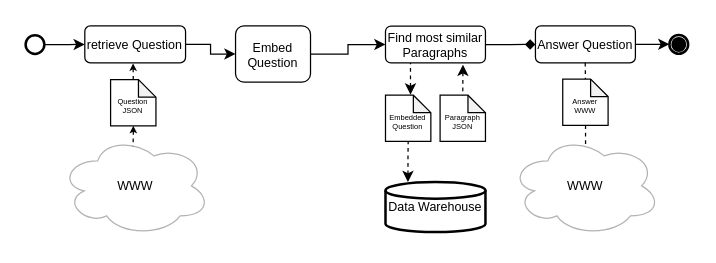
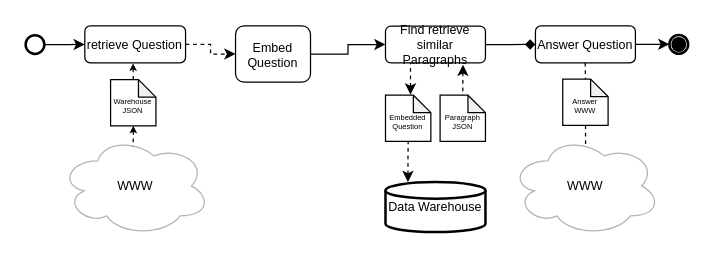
(436, 44) -> (436, 44)
(211, 45) -> (211, 45)
(133, 102) -> (133, 102)
